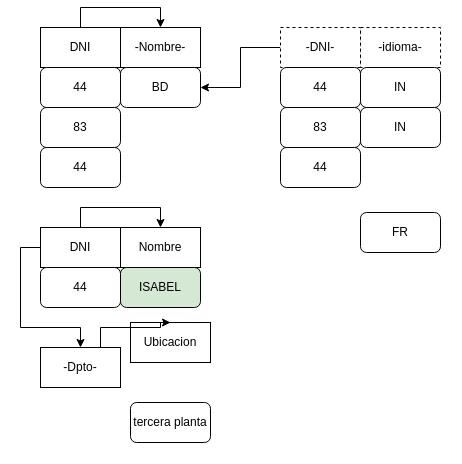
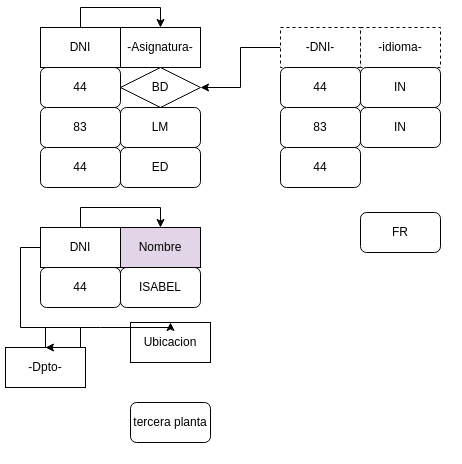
(161, 48) -> (161, 48)
(161, 88) -> (161, 88)
none -> (161, 128)
none -> (161, 168)
(161, 248) -> (161, 248)
(161, 288) -> (161, 288)
(81, 368) -> (46, 368)
